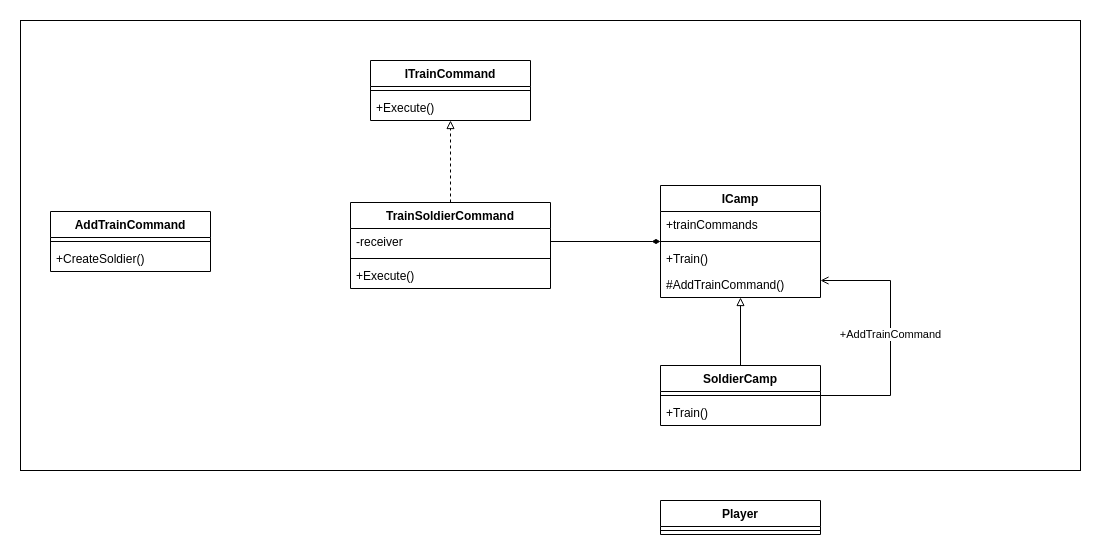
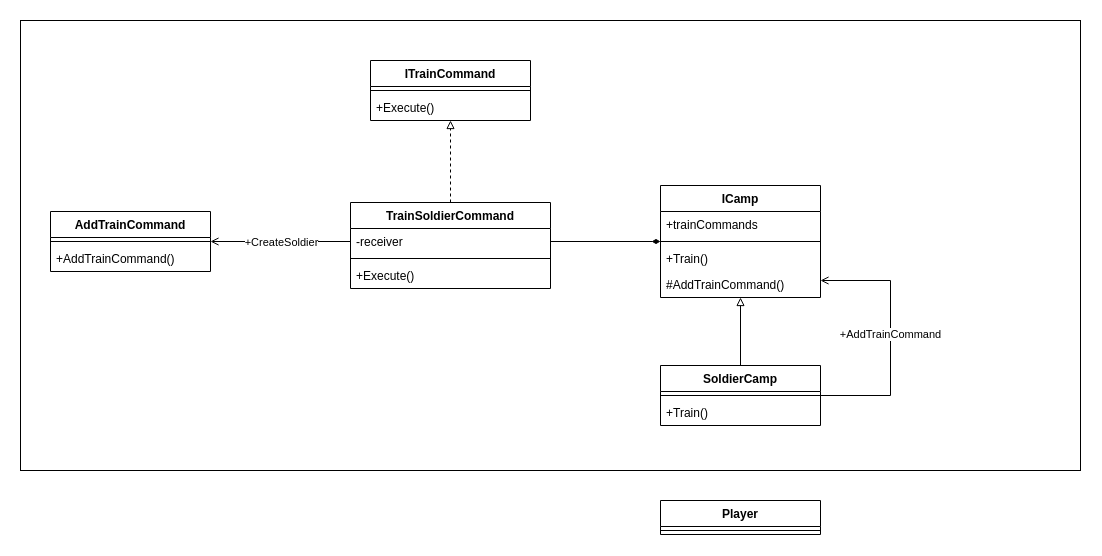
none -> (281, 242)
(107, 260) -> (115, 260)
